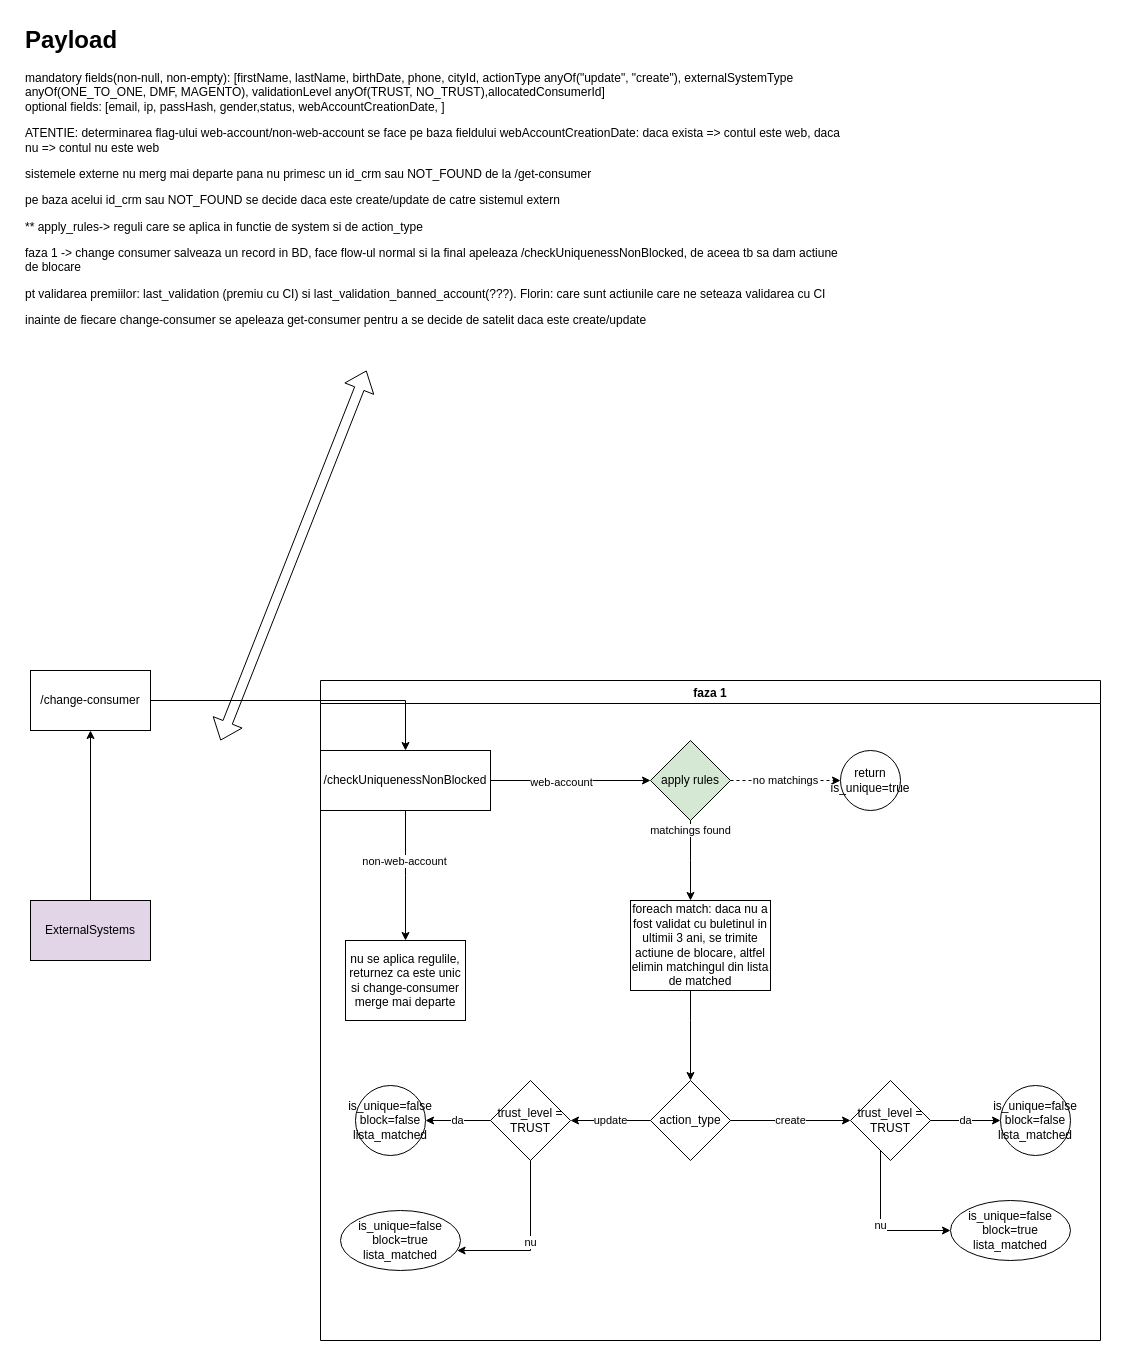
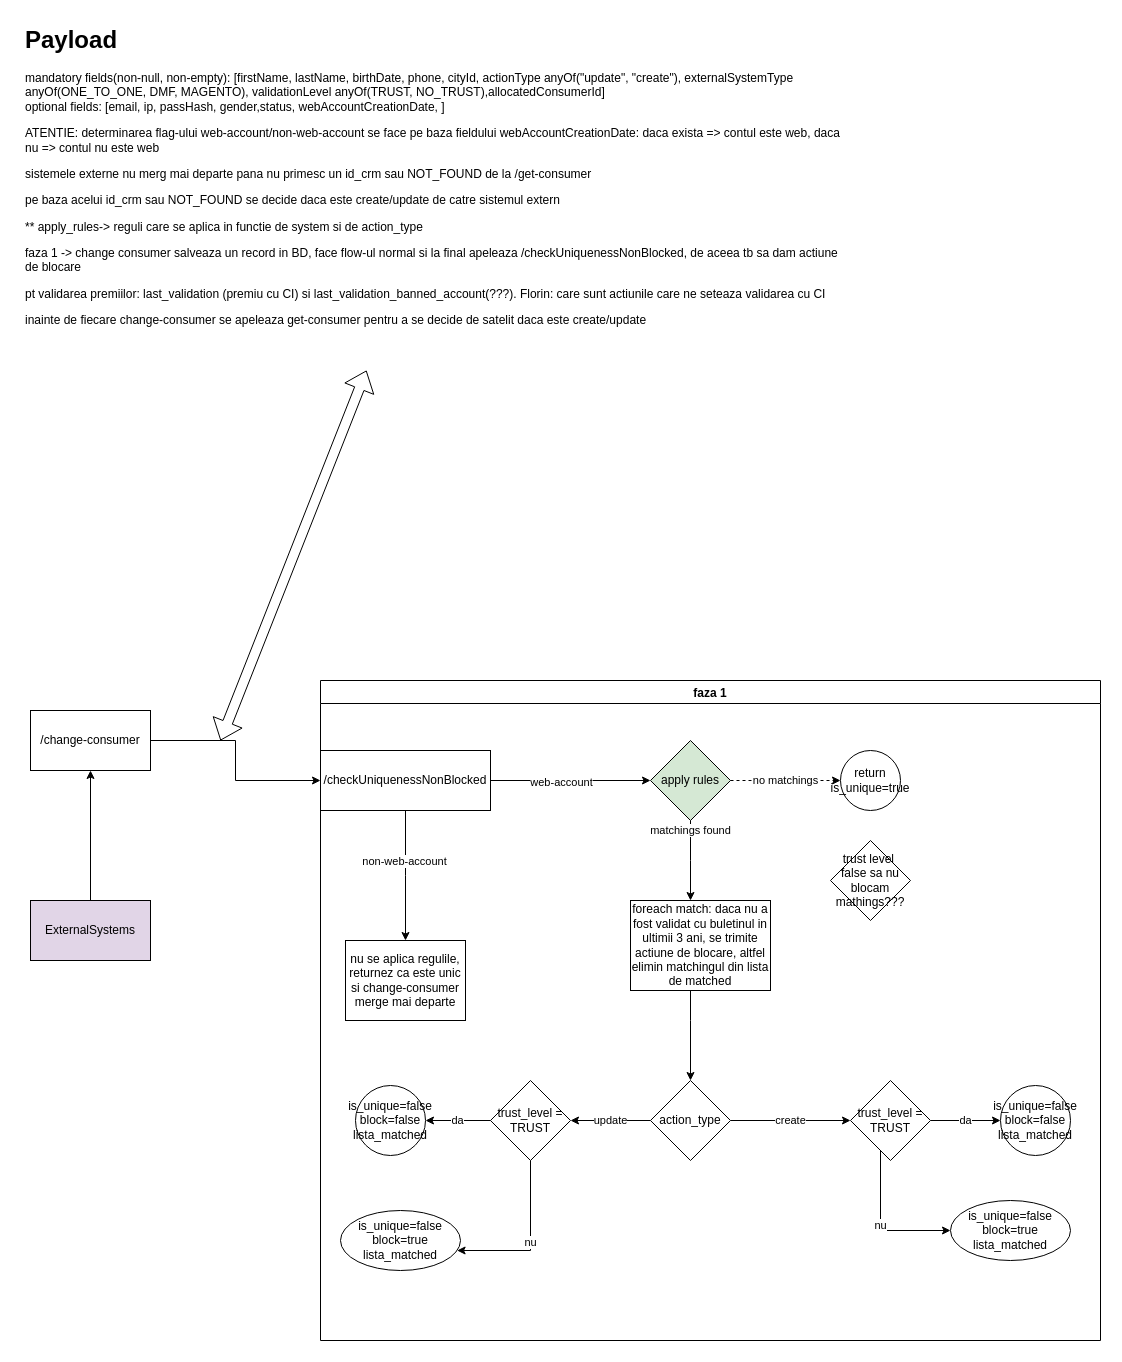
(91, 701) -> (91, 741)
none -> (871, 881)
